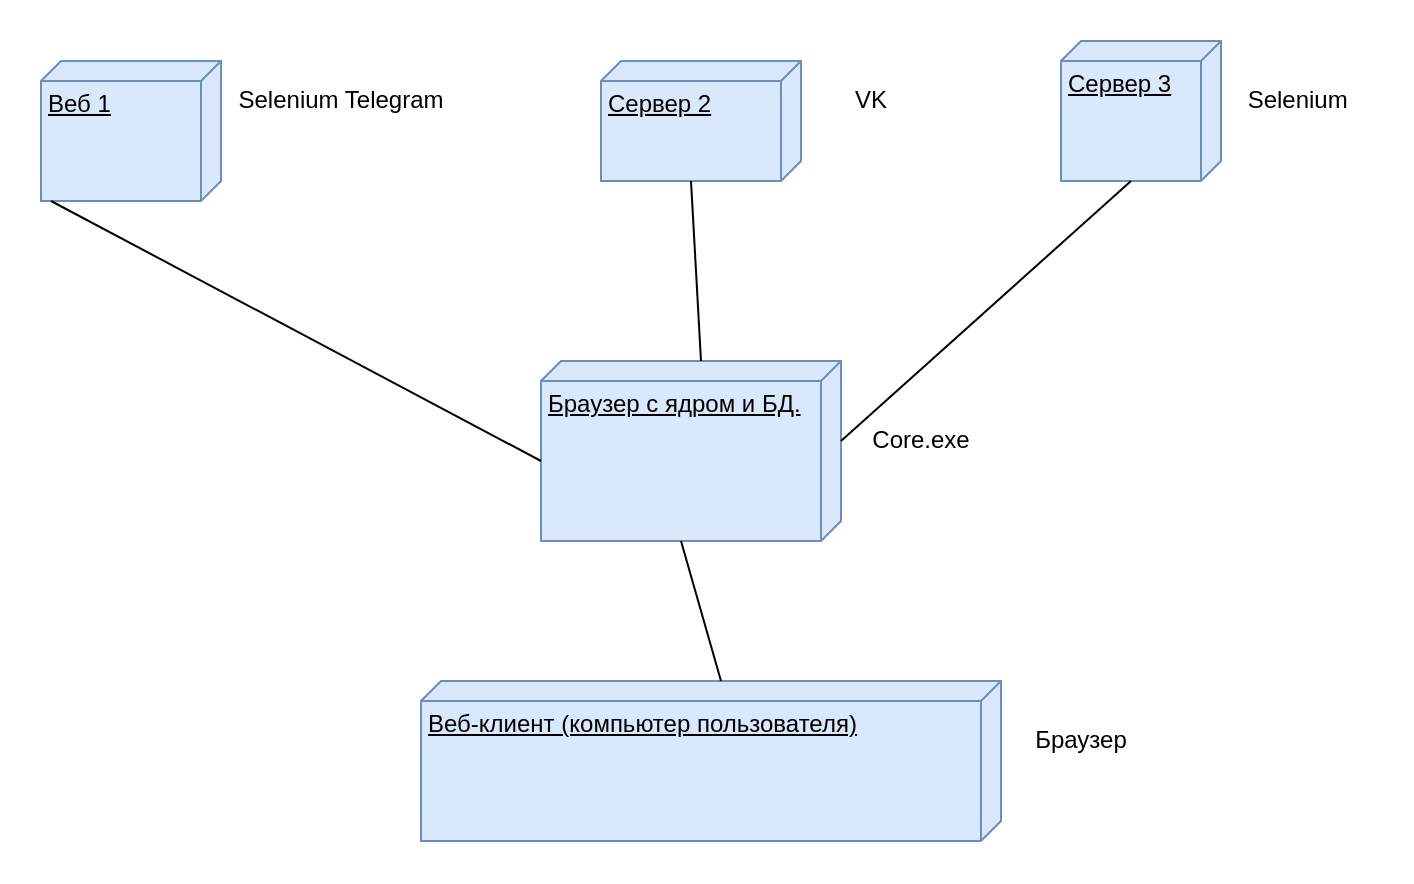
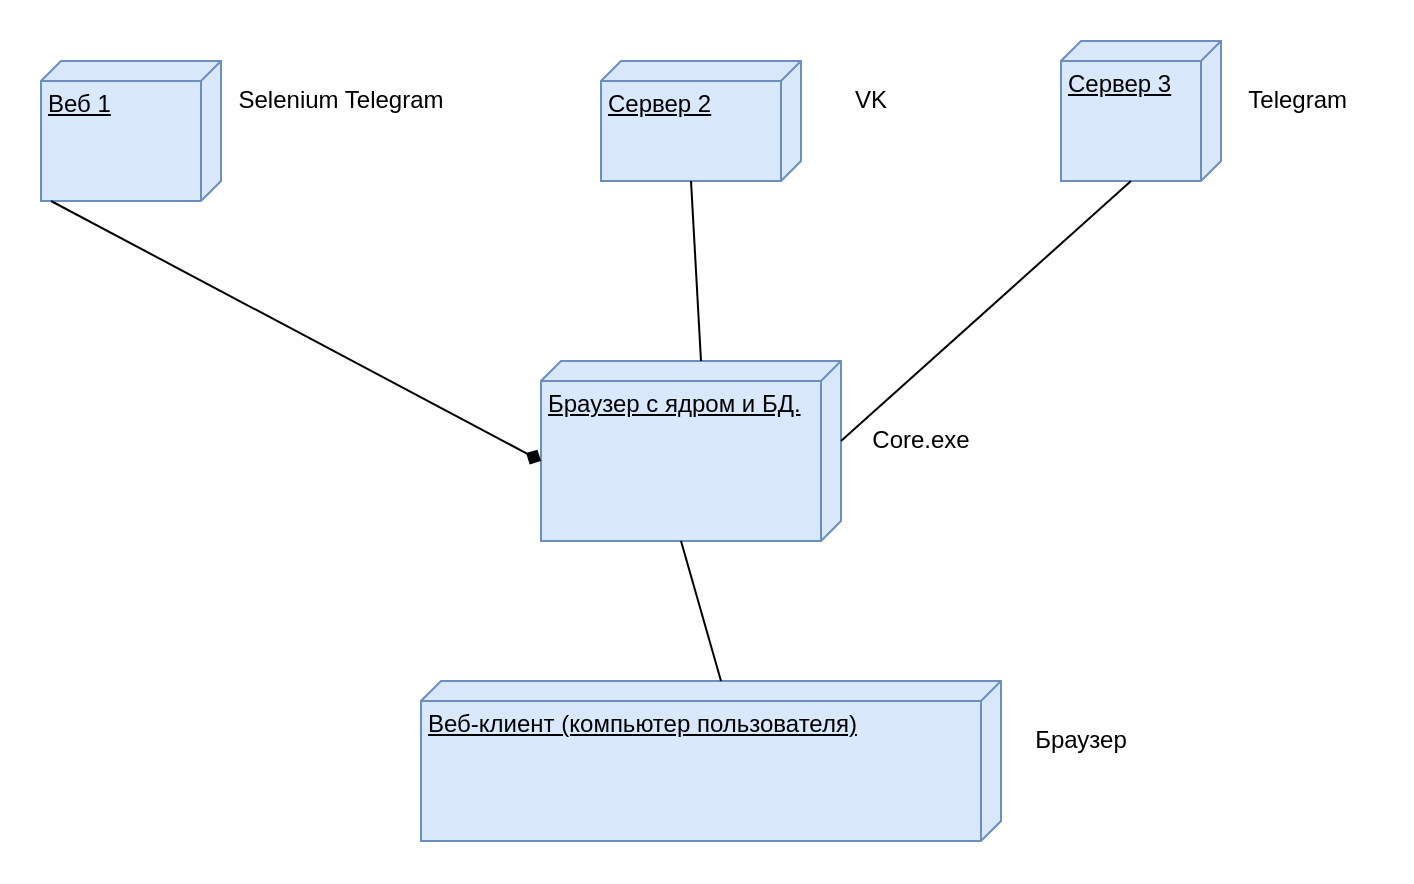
(1302, 101) -> (1302, 101)
(532, 456) -> (526, 453)
